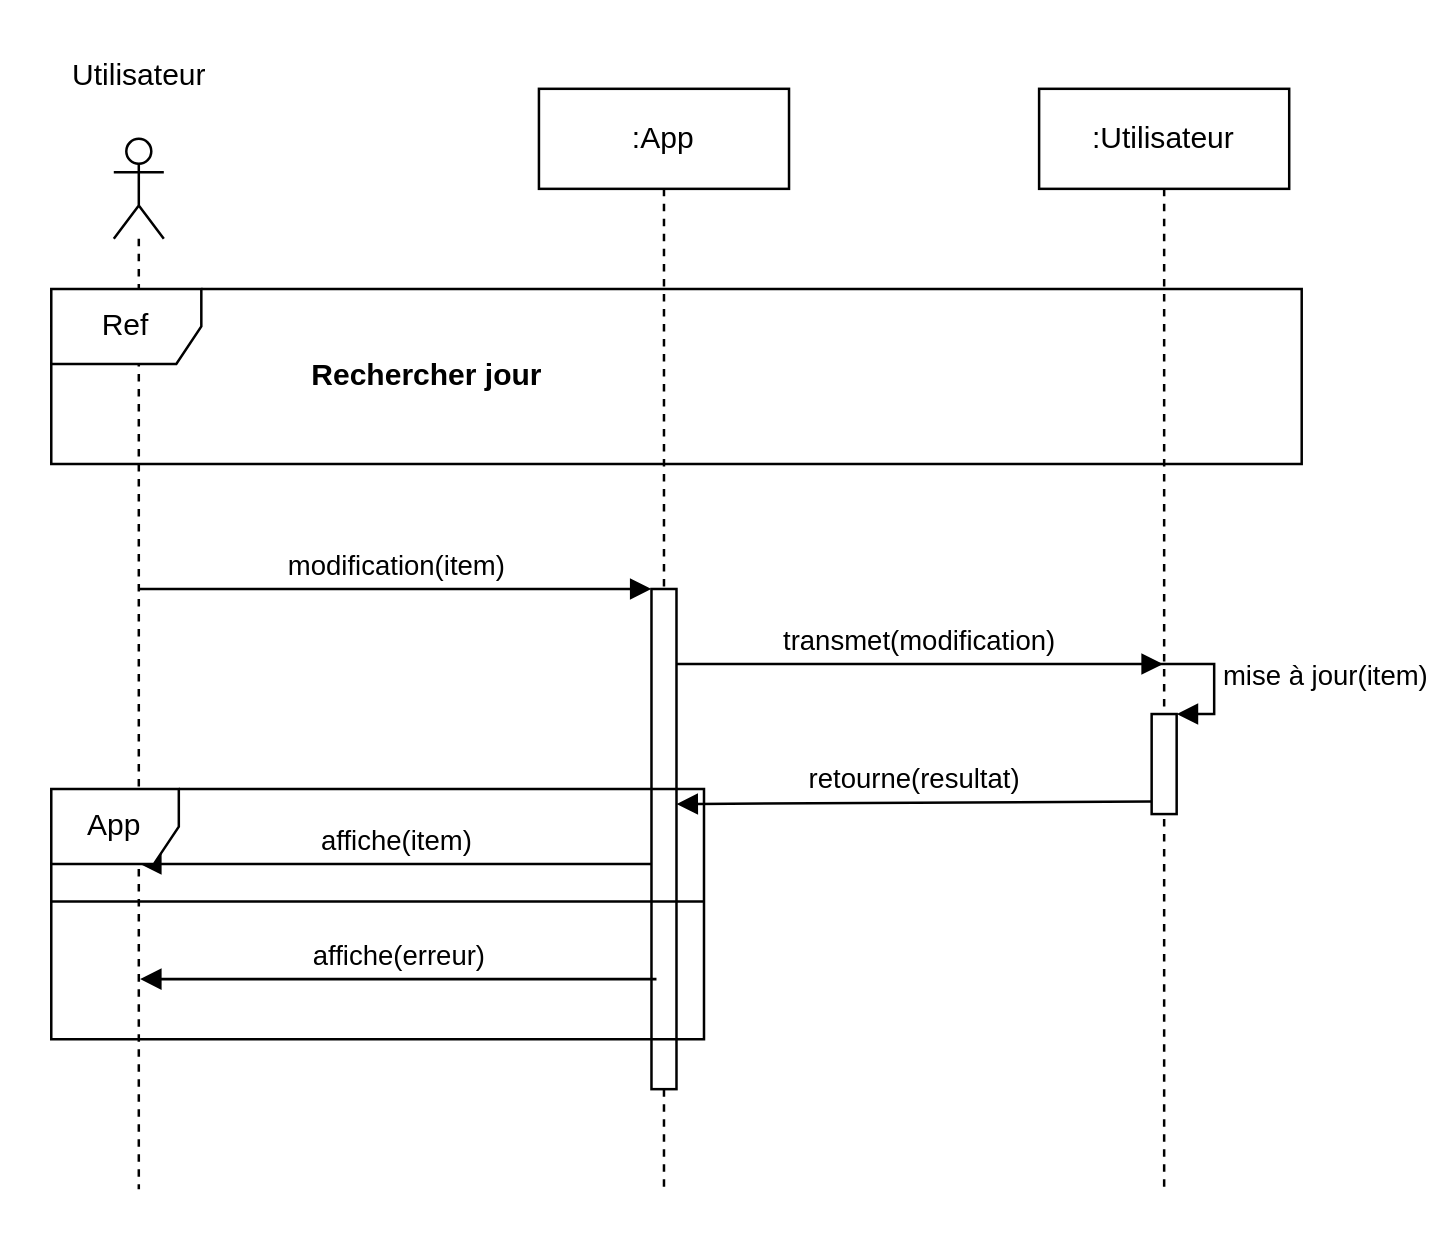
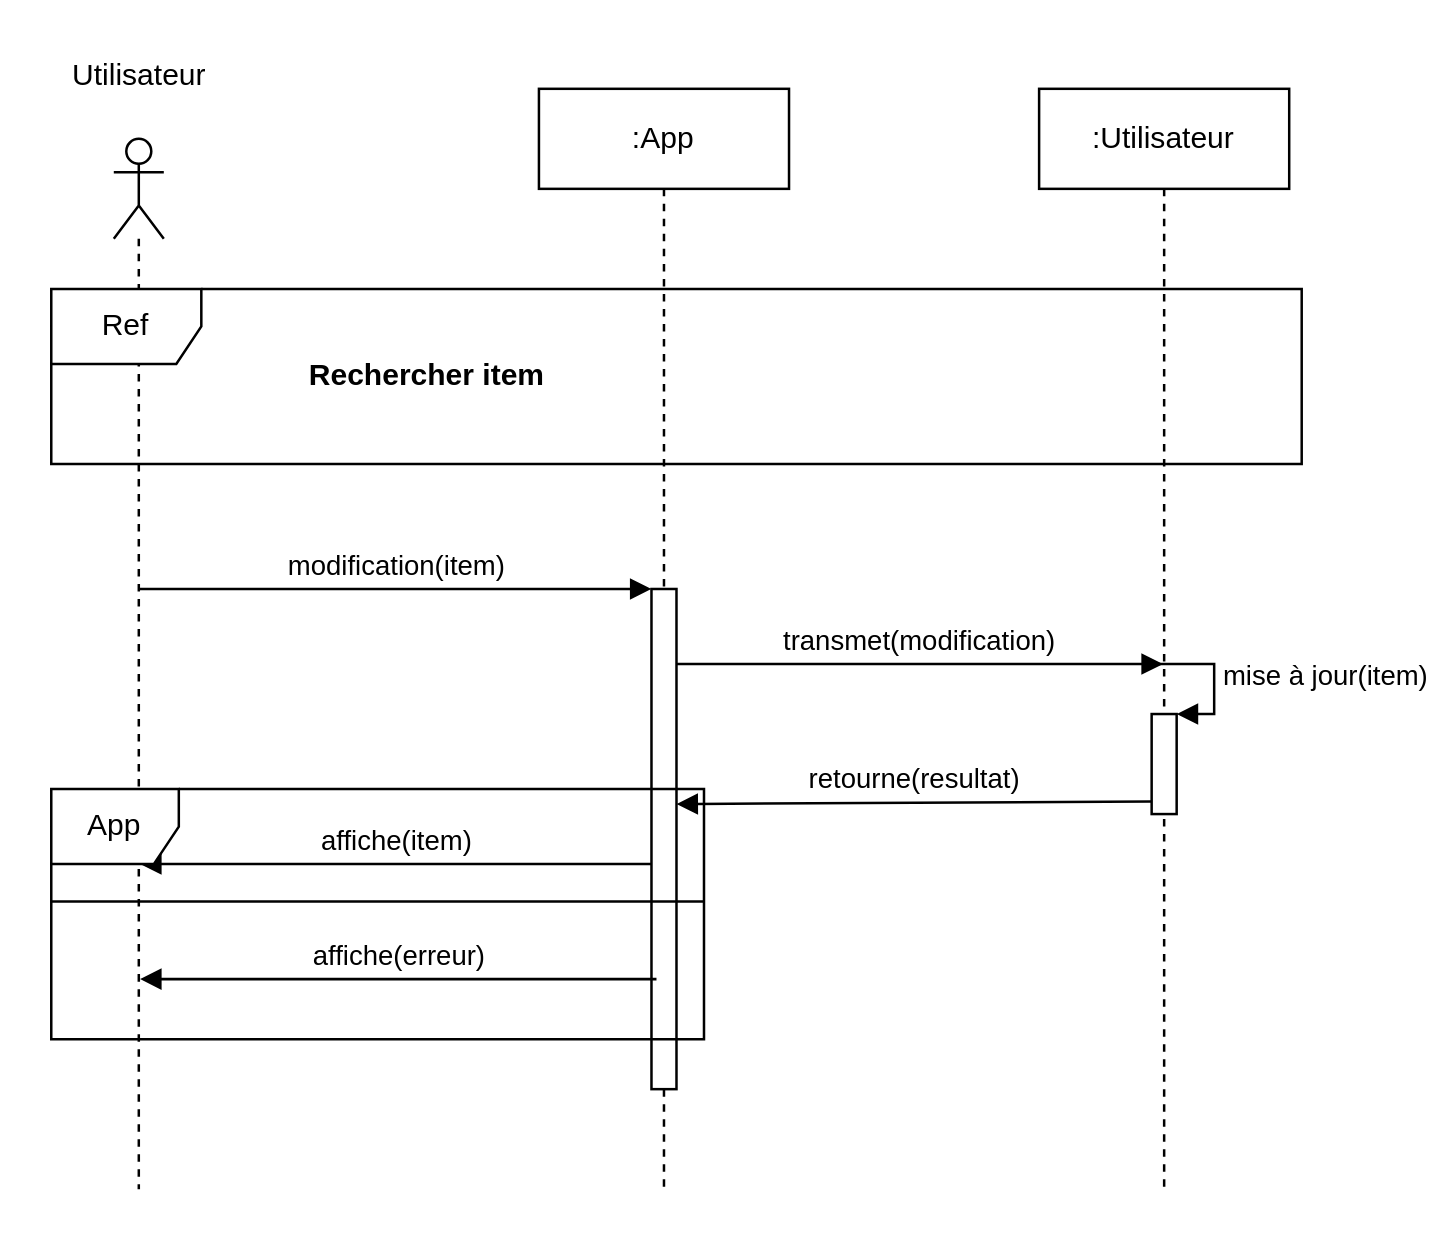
(428, 376) -> (428, 376)
